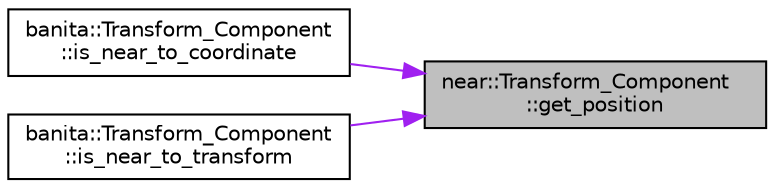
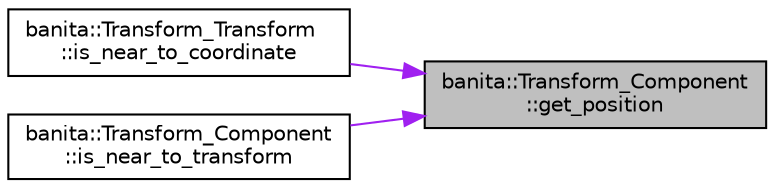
(179, 43) -> (179, 43)
(595, 95) -> (595, 95)
